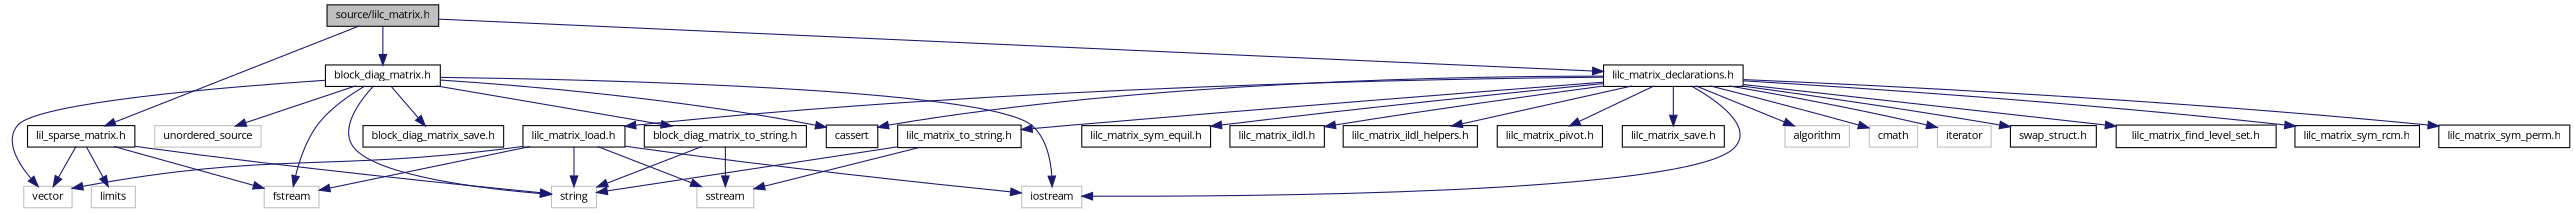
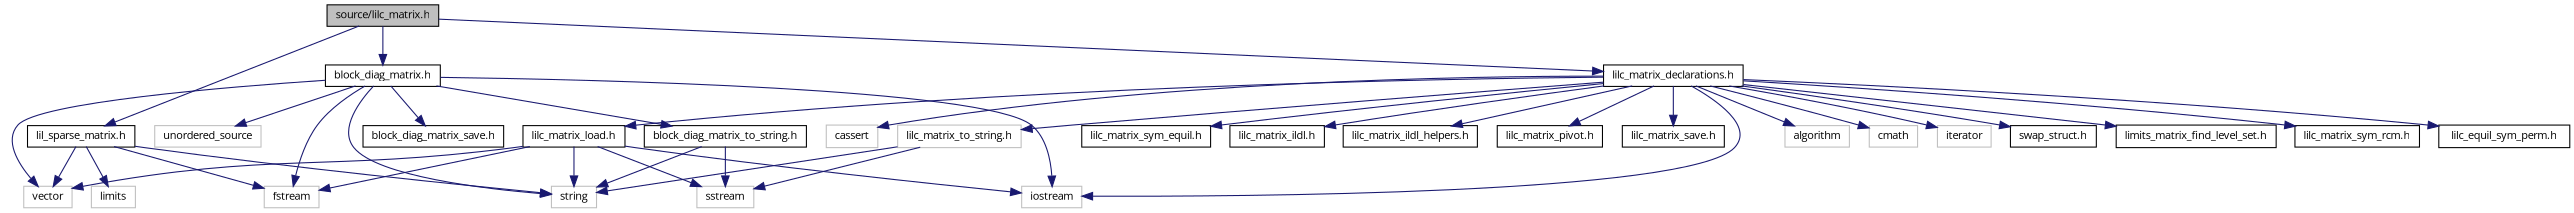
(629, 97) -> none
(852, 136) -> (852, 136)
(959, 136) -> (959, 136)
(2196, 136) -> (2196, 136)
(2504, 136) -> (2504, 136)
